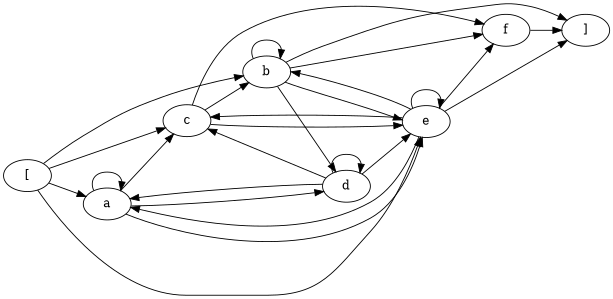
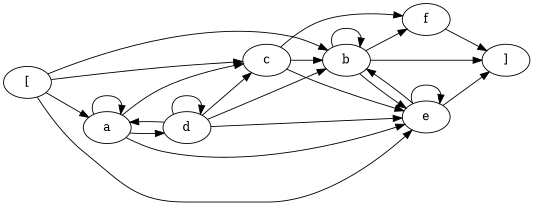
(463, 79) -> none
(311, 115) -> none
(301, 121) -> (263, 96)
(297, 224) -> none
